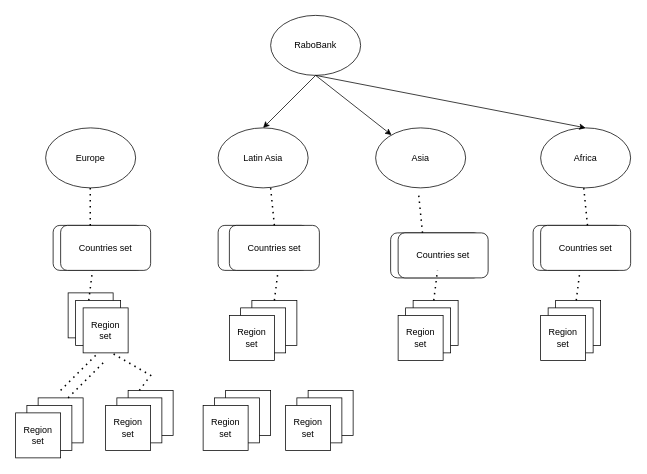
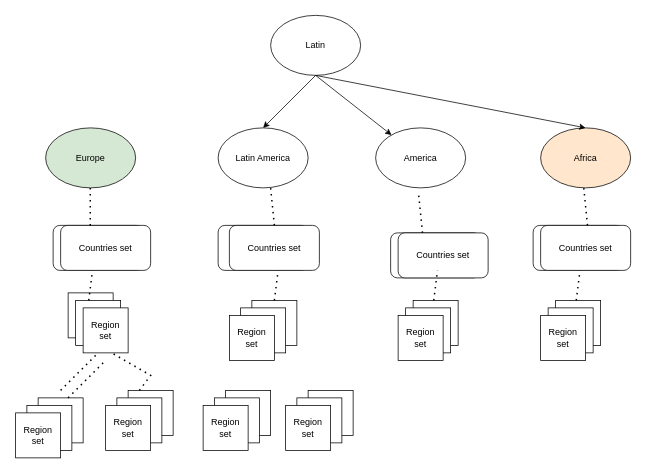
(315, 45) -> (315, 45)
(90, 158) -> (90, 158)
(263, 158) -> (263, 158)
(420, 158) -> (420, 158)
(585, 158) -> (585, 158)
